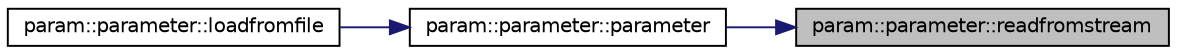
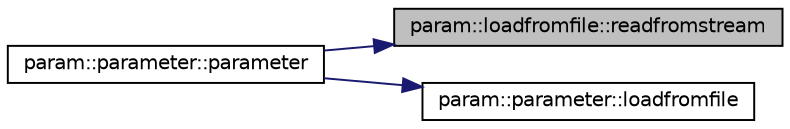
(365, 27) -> (363, 82)
(983, 27) -> (588, 27)
